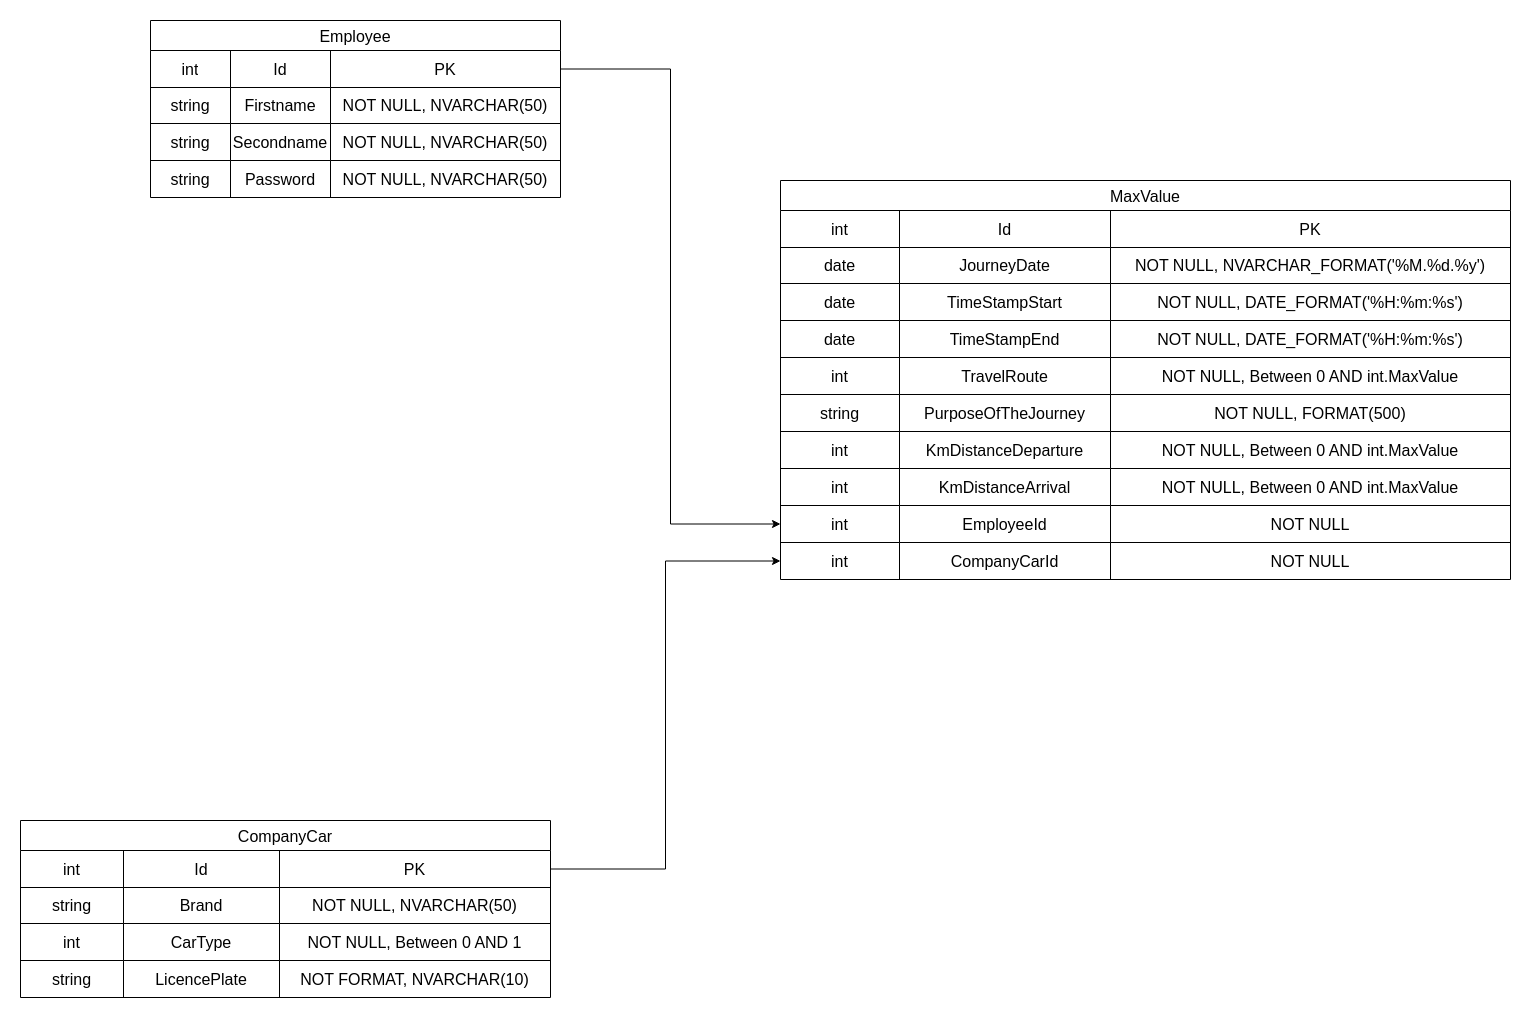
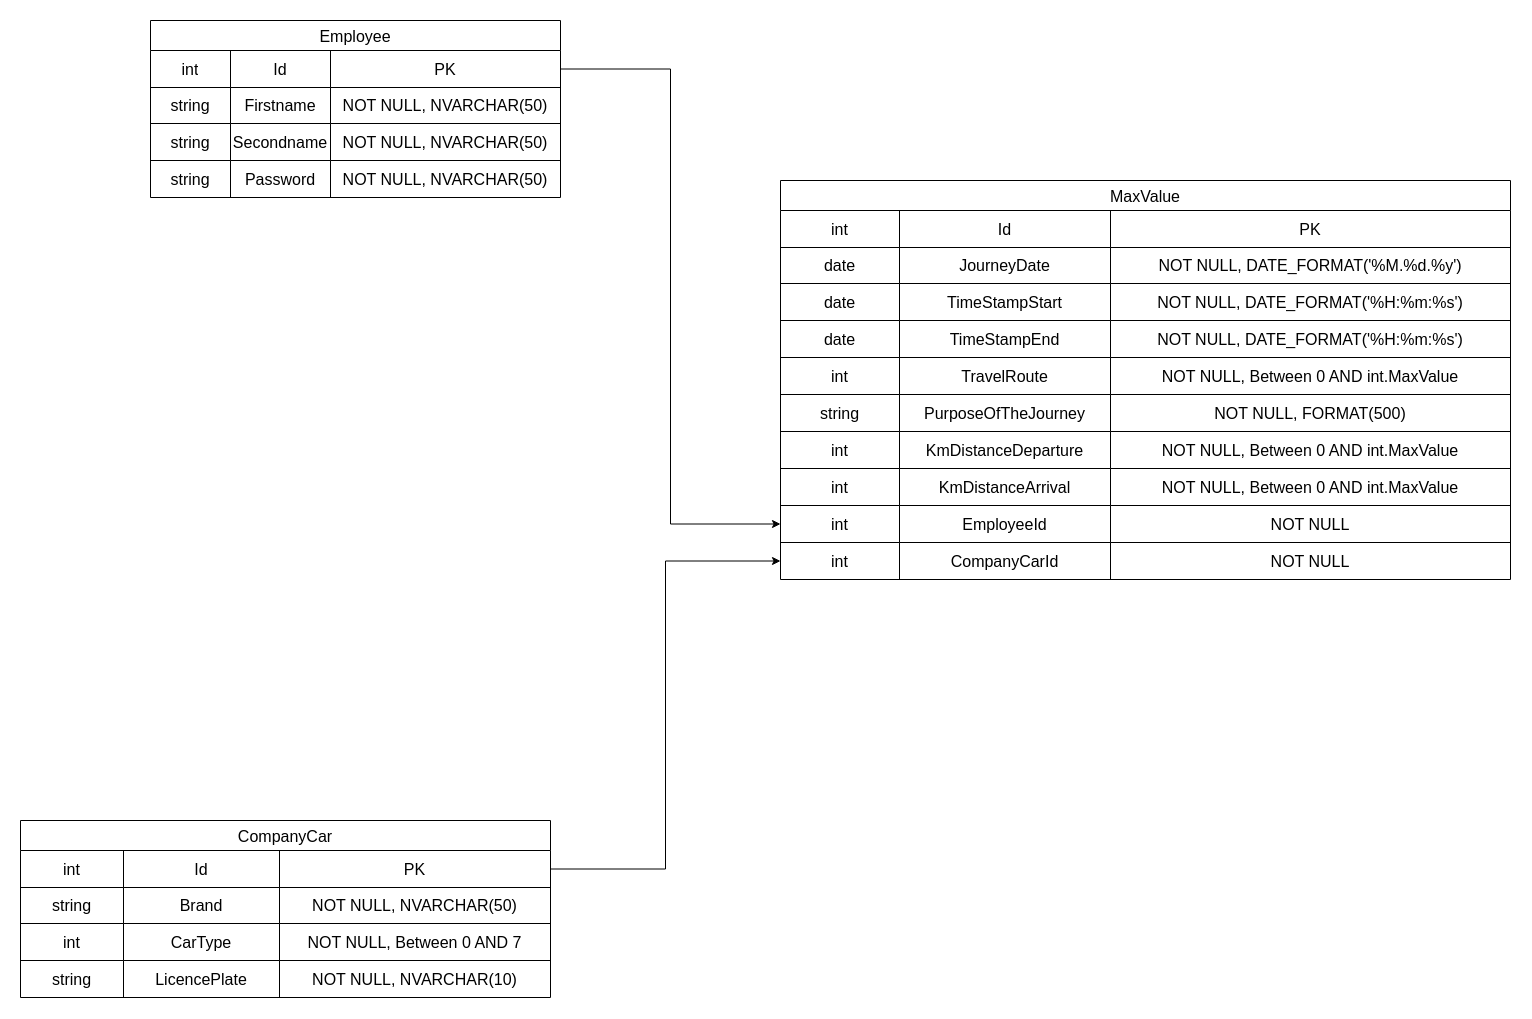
(1311, 266) -> (1311, 266)
(415, 943) -> (415, 943)
(415, 980) -> (415, 980)
